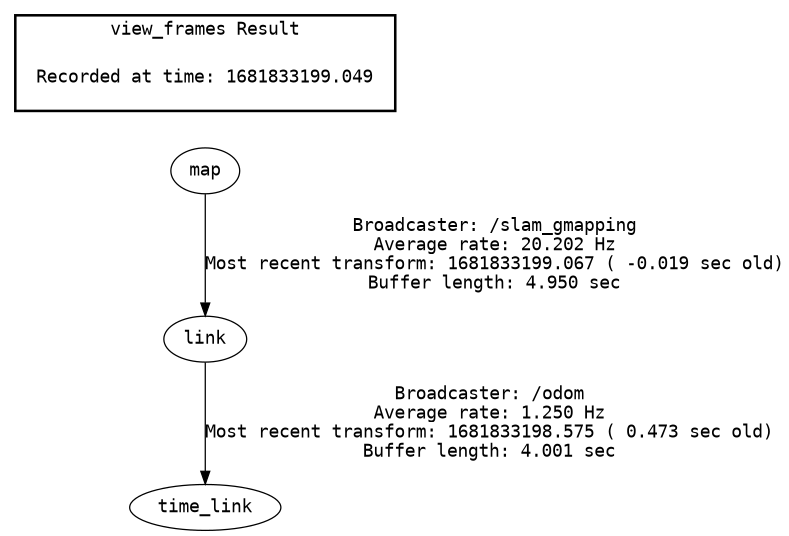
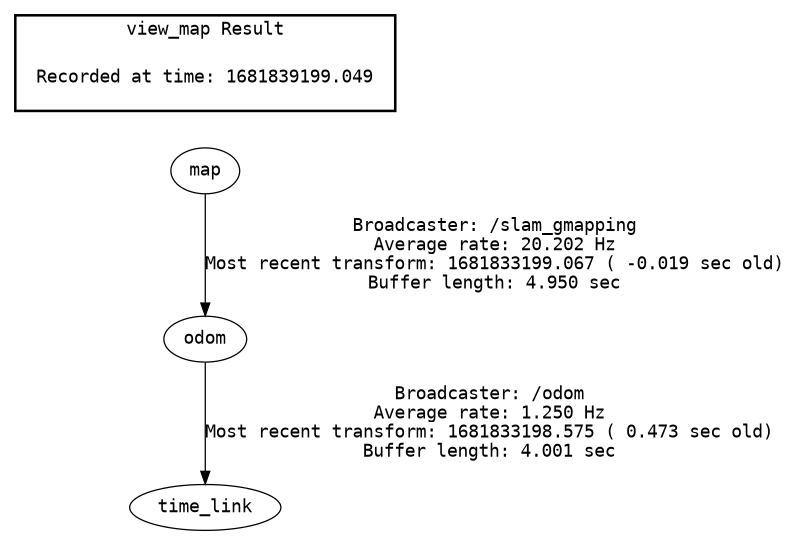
(205, 30) -> (205, 30)
(205, 78) -> (205, 78)
(205, 339) -> (205, 339)
